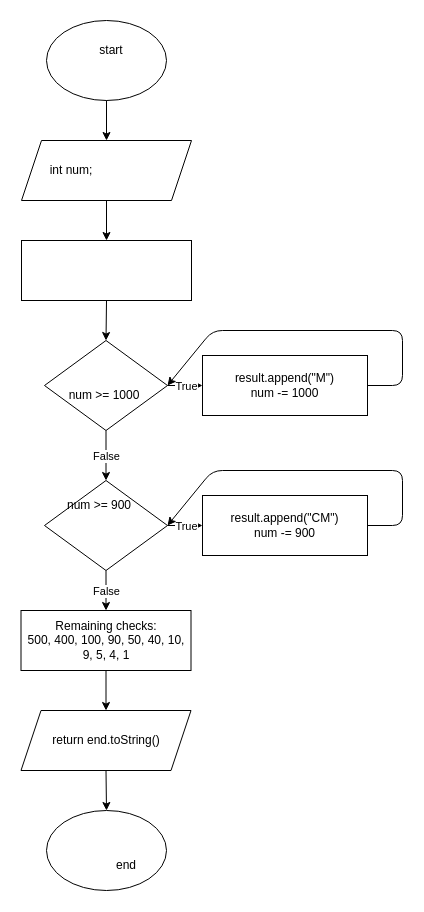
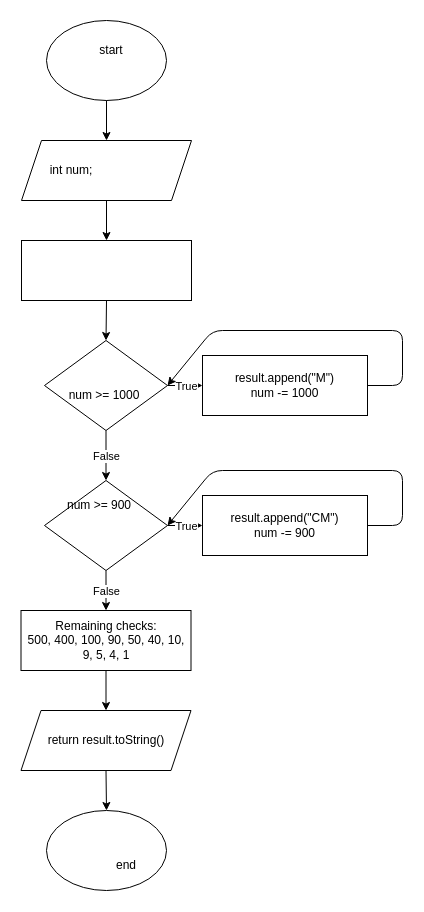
(107, 741) -> (107, 741)
